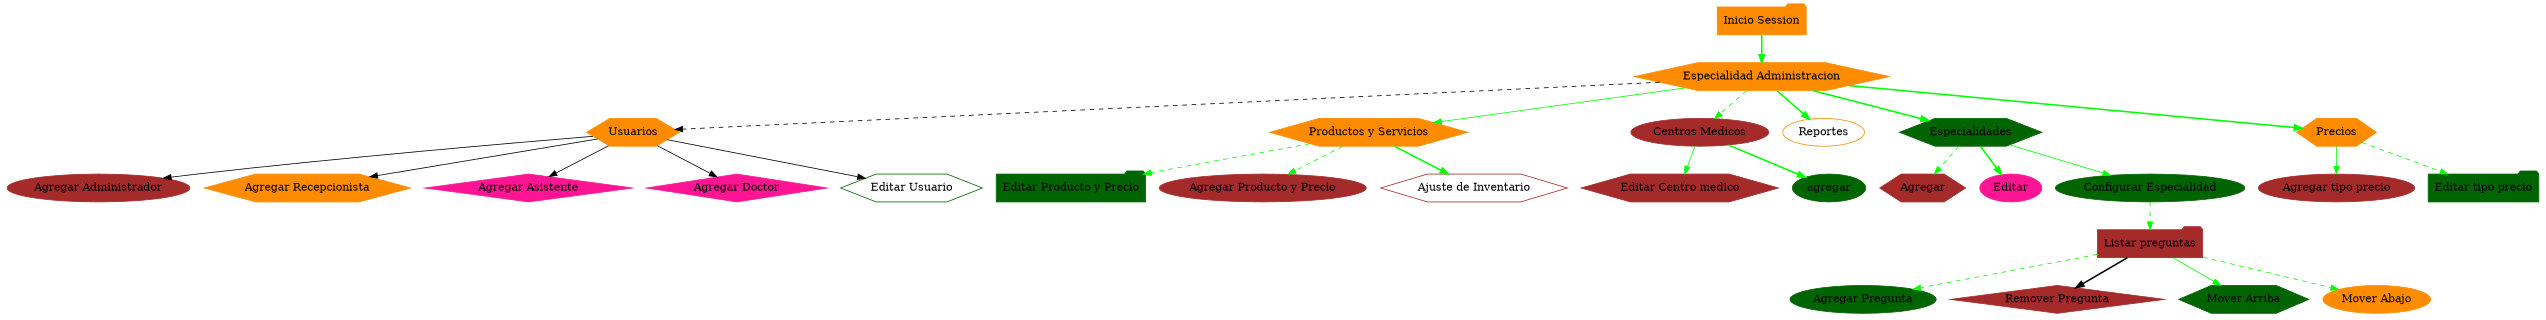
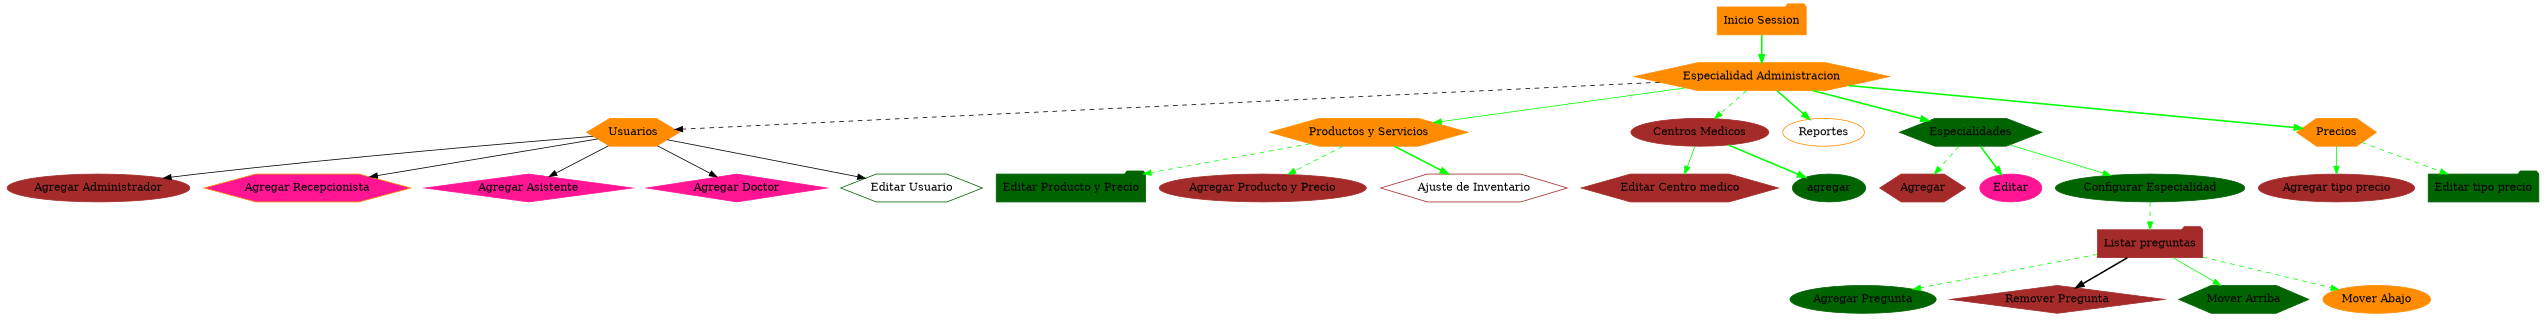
(307, 188) -> (307, 188)
